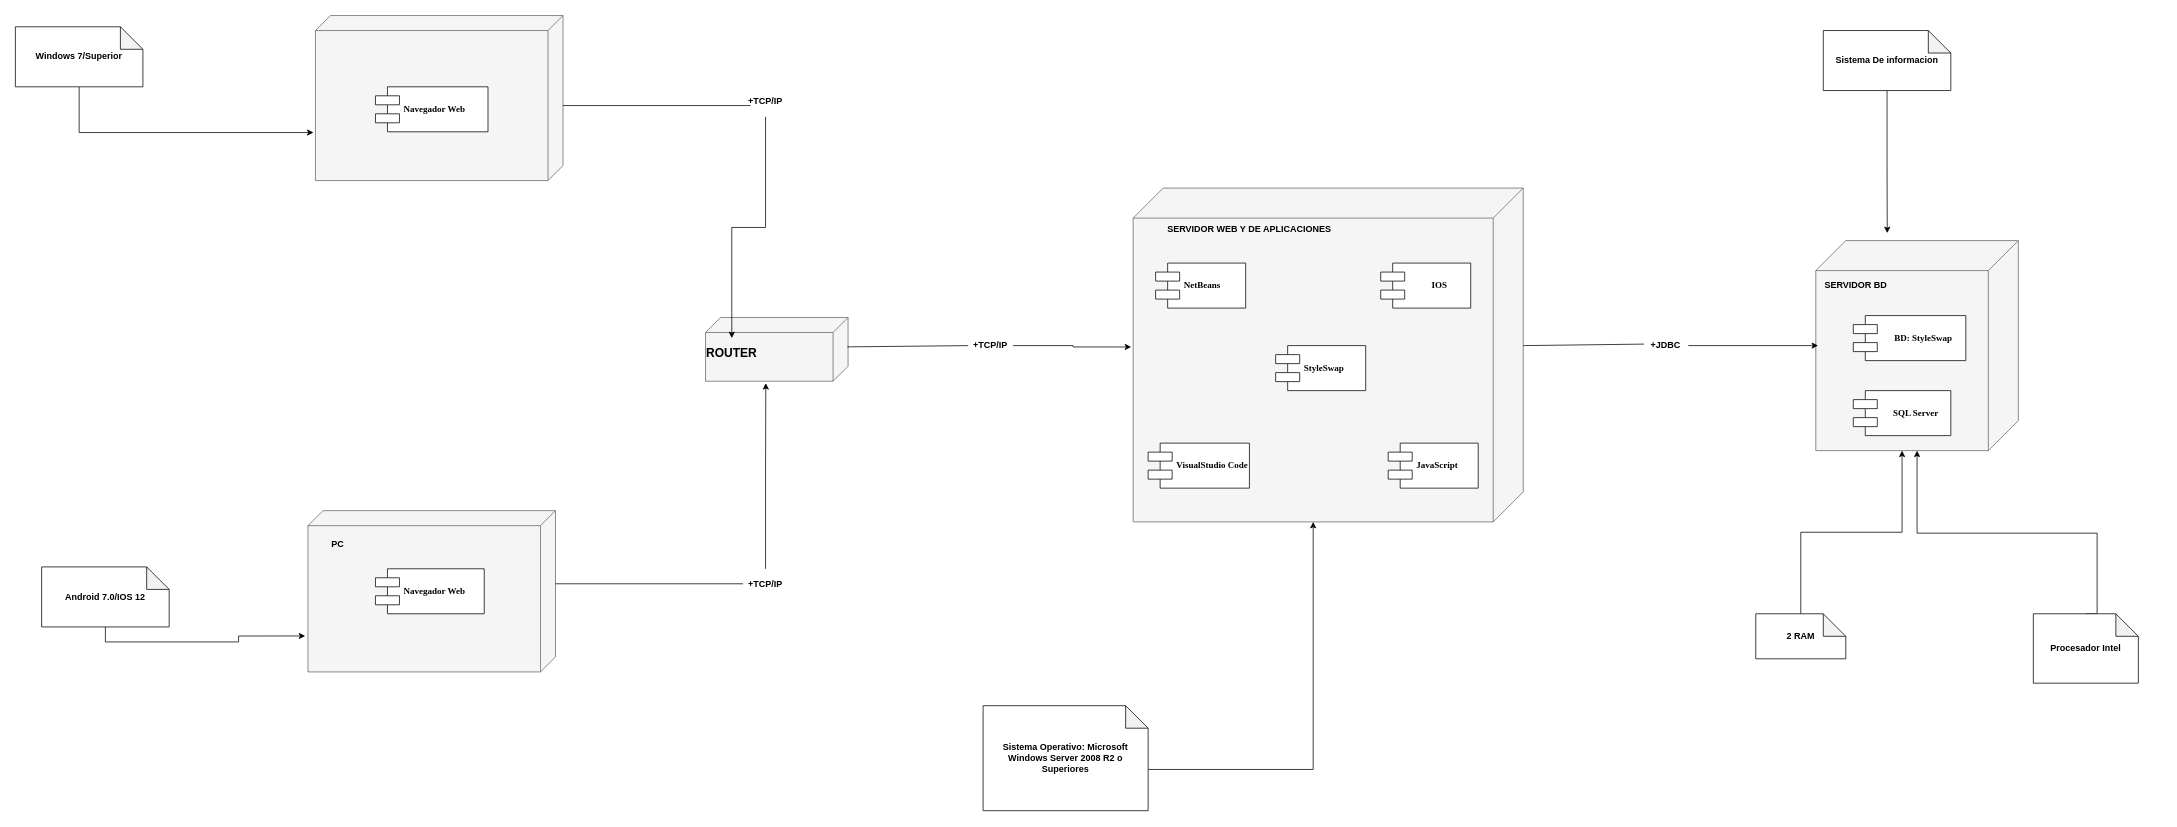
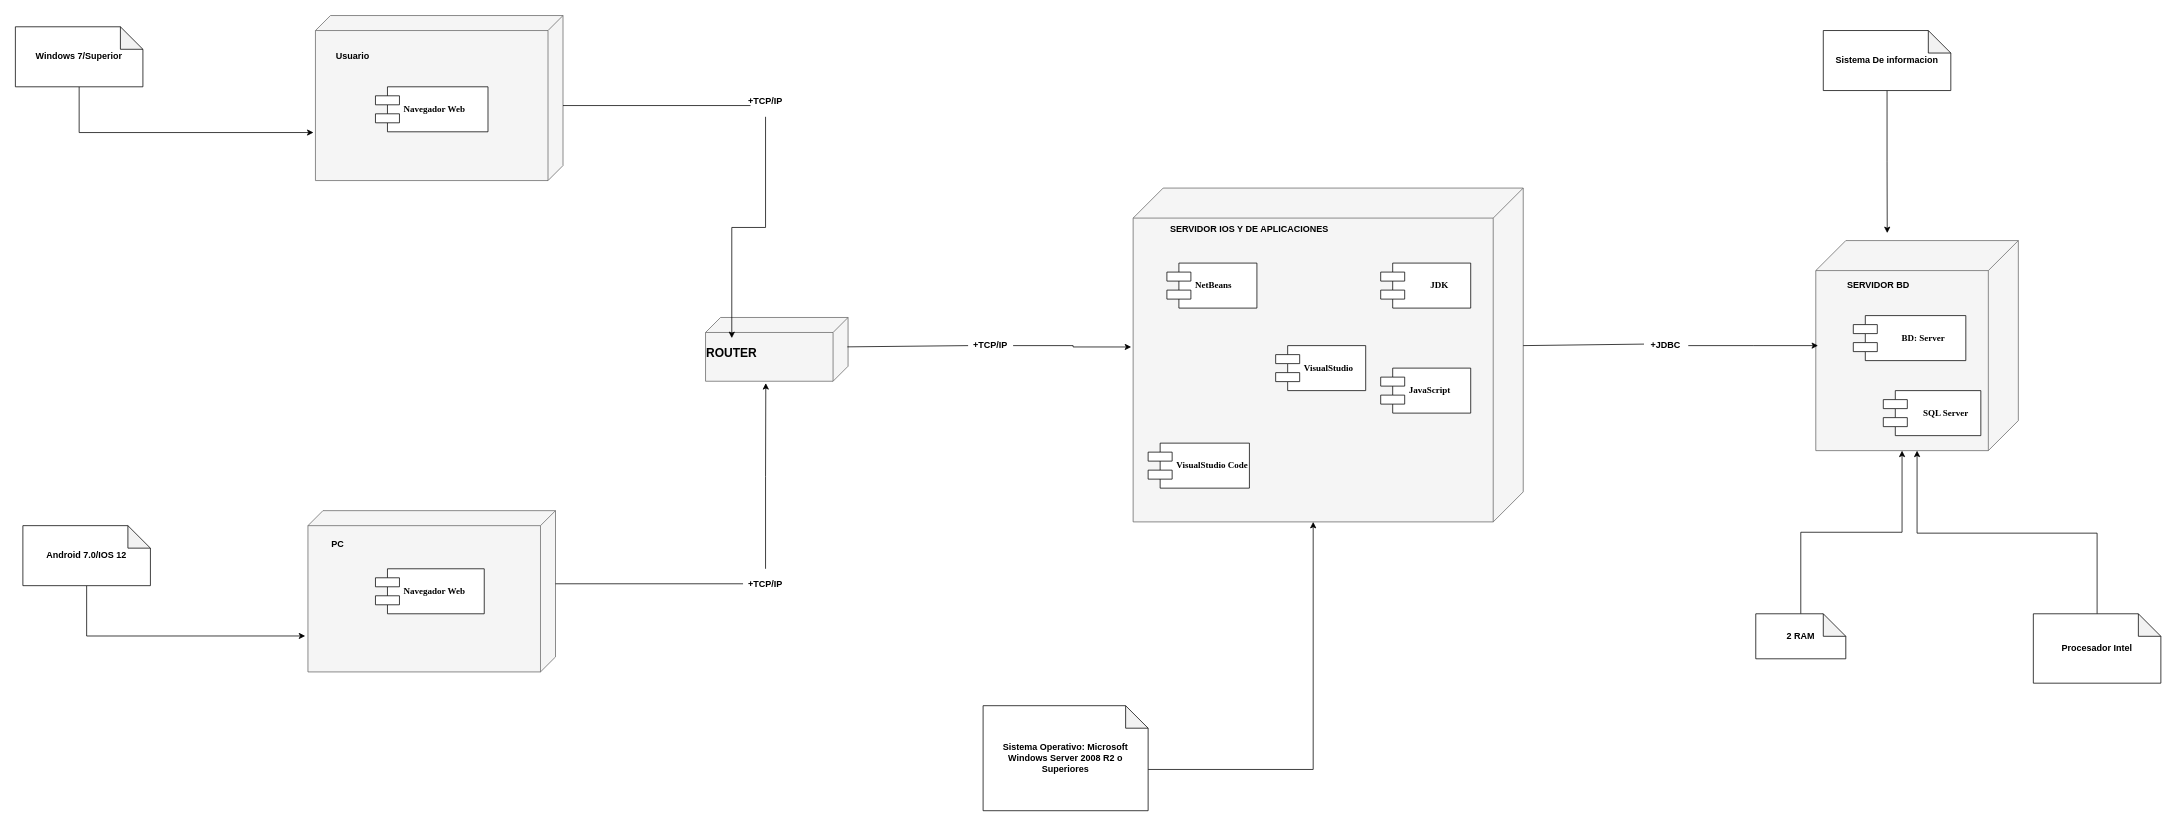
none -> (353, 57)
(1249, 229) -> (1249, 229)
(1200, 285) -> (1212, 285)
(1439, 285) -> (1439, 285)
(1872, 285) -> (1894, 285)
(1923, 338) -> (1923, 338)
(1325, 368) -> (1331, 368)
(1902, 413) -> (1932, 413)
(1433, 465) -> (1425, 390)
(105, 597) -> (87, 555)
(2085, 648) -> (2097, 648)
